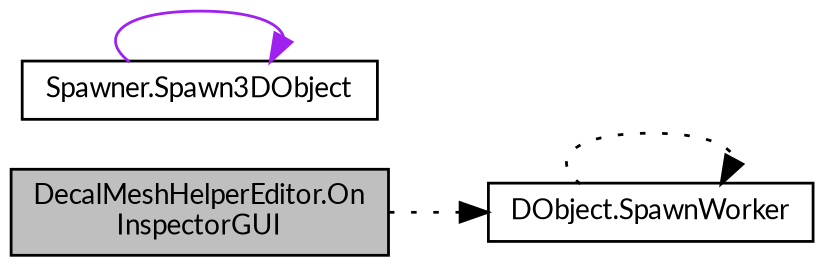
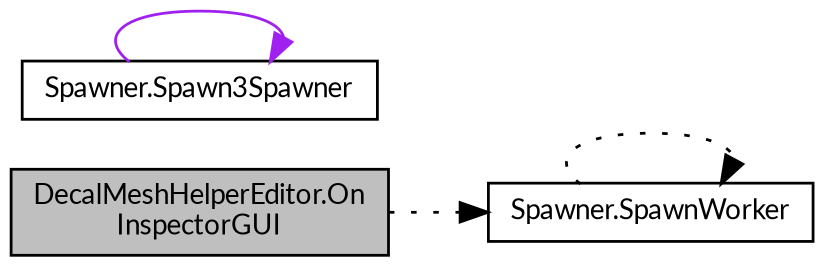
(200, 90) -> (200, 90)
(651, 212) -> (651, 212)
